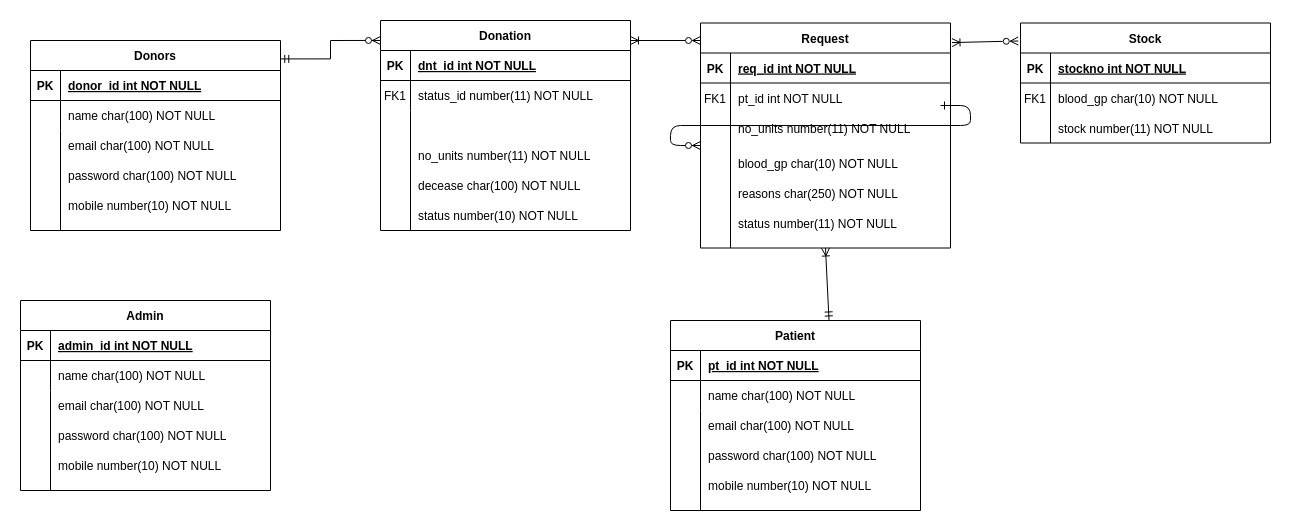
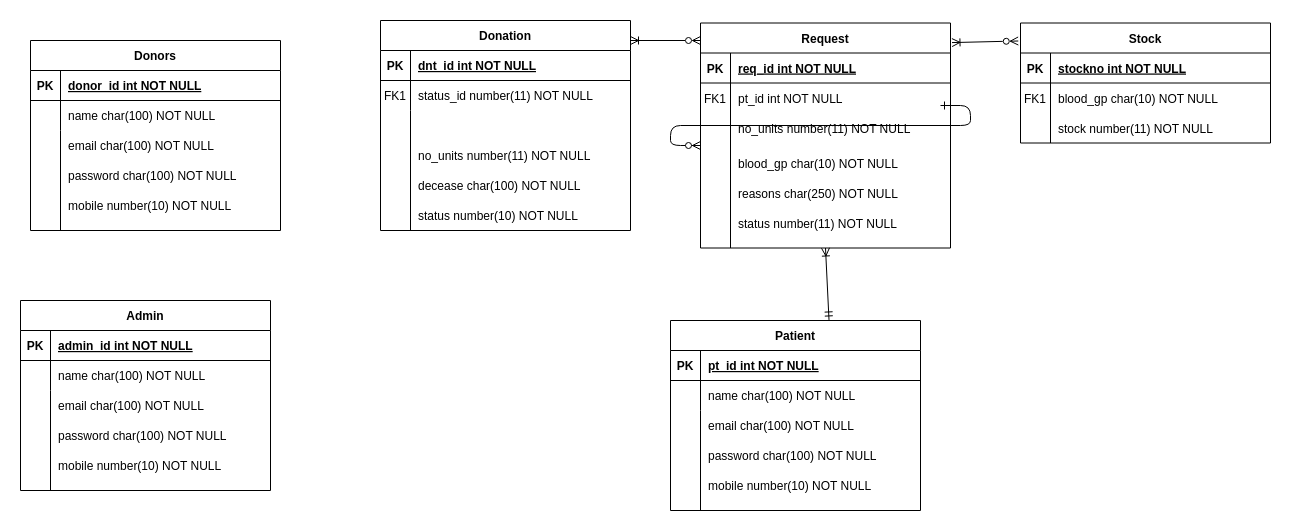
(331, 50) -> none
